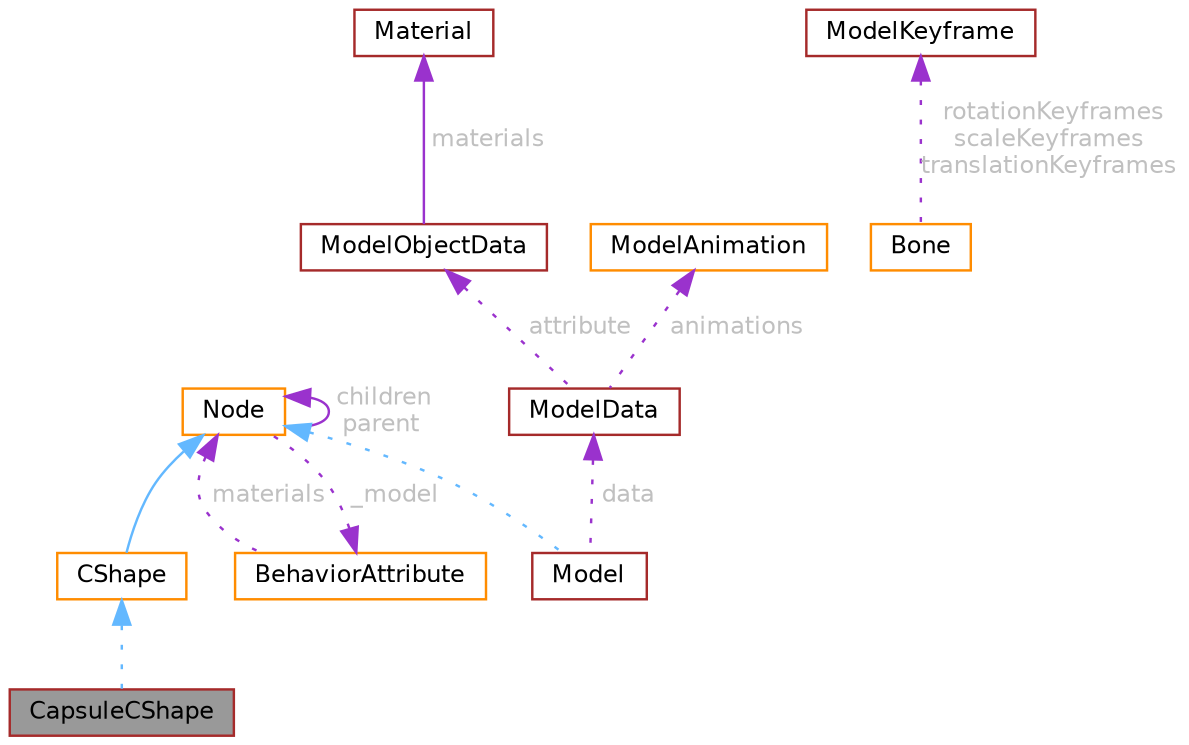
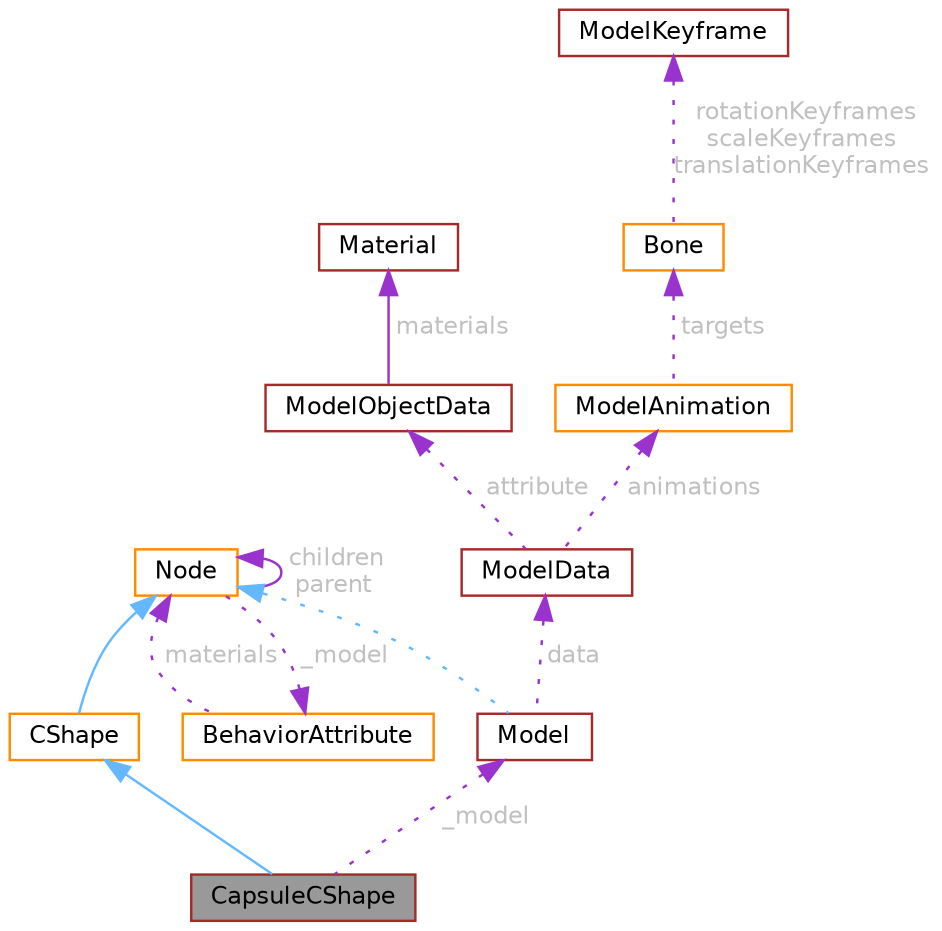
none -> (674, 340)
(122, 657) -> (199, 824)
none -> (409, 824)
